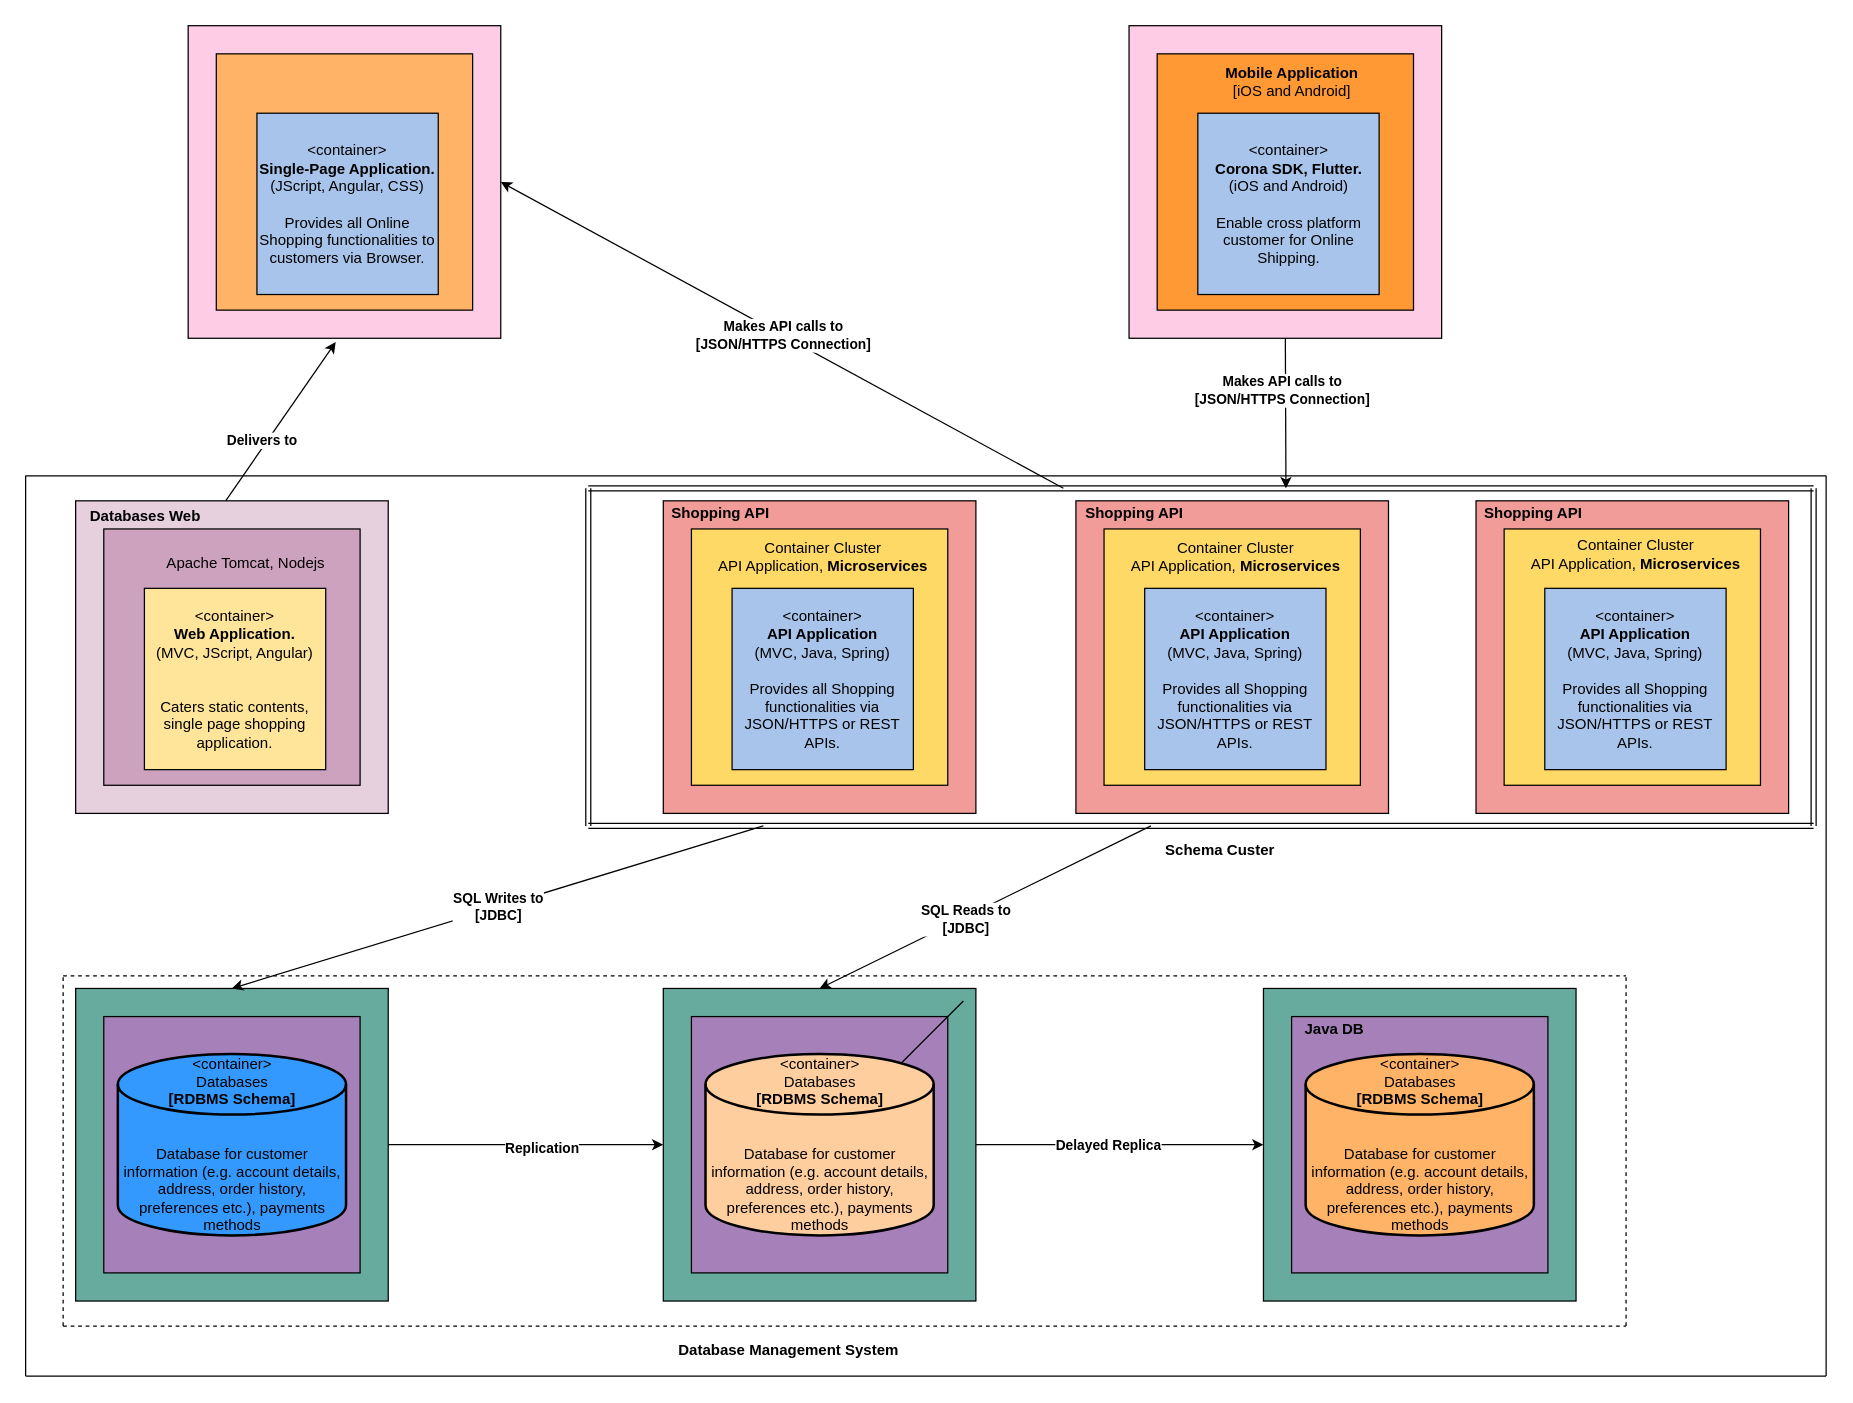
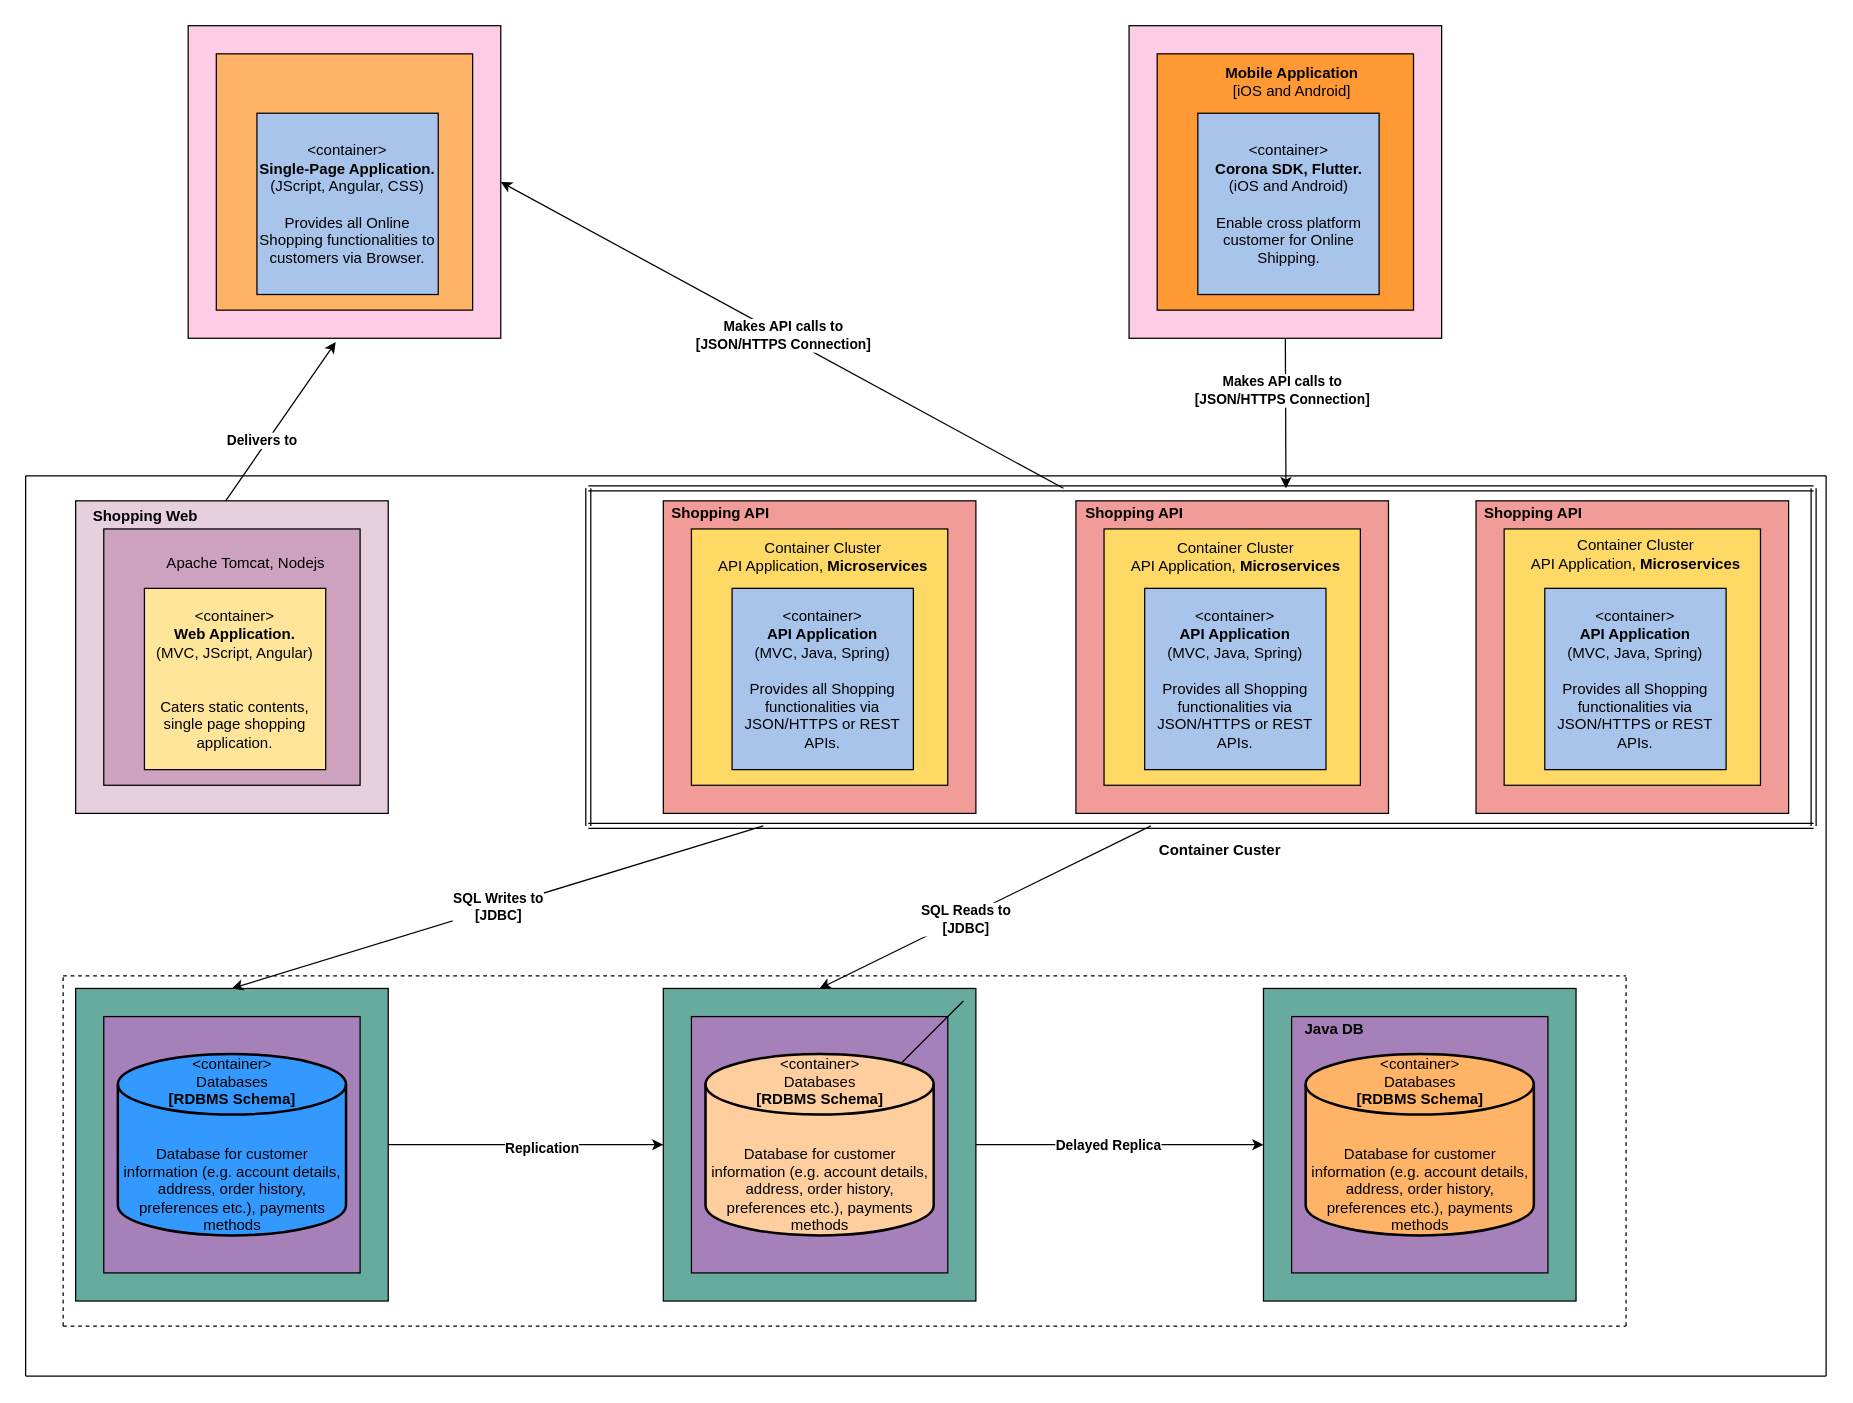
(146, 517) -> (146, 517)
(1220, 851) -> (1220, 851)
(789, 1351) -> none
